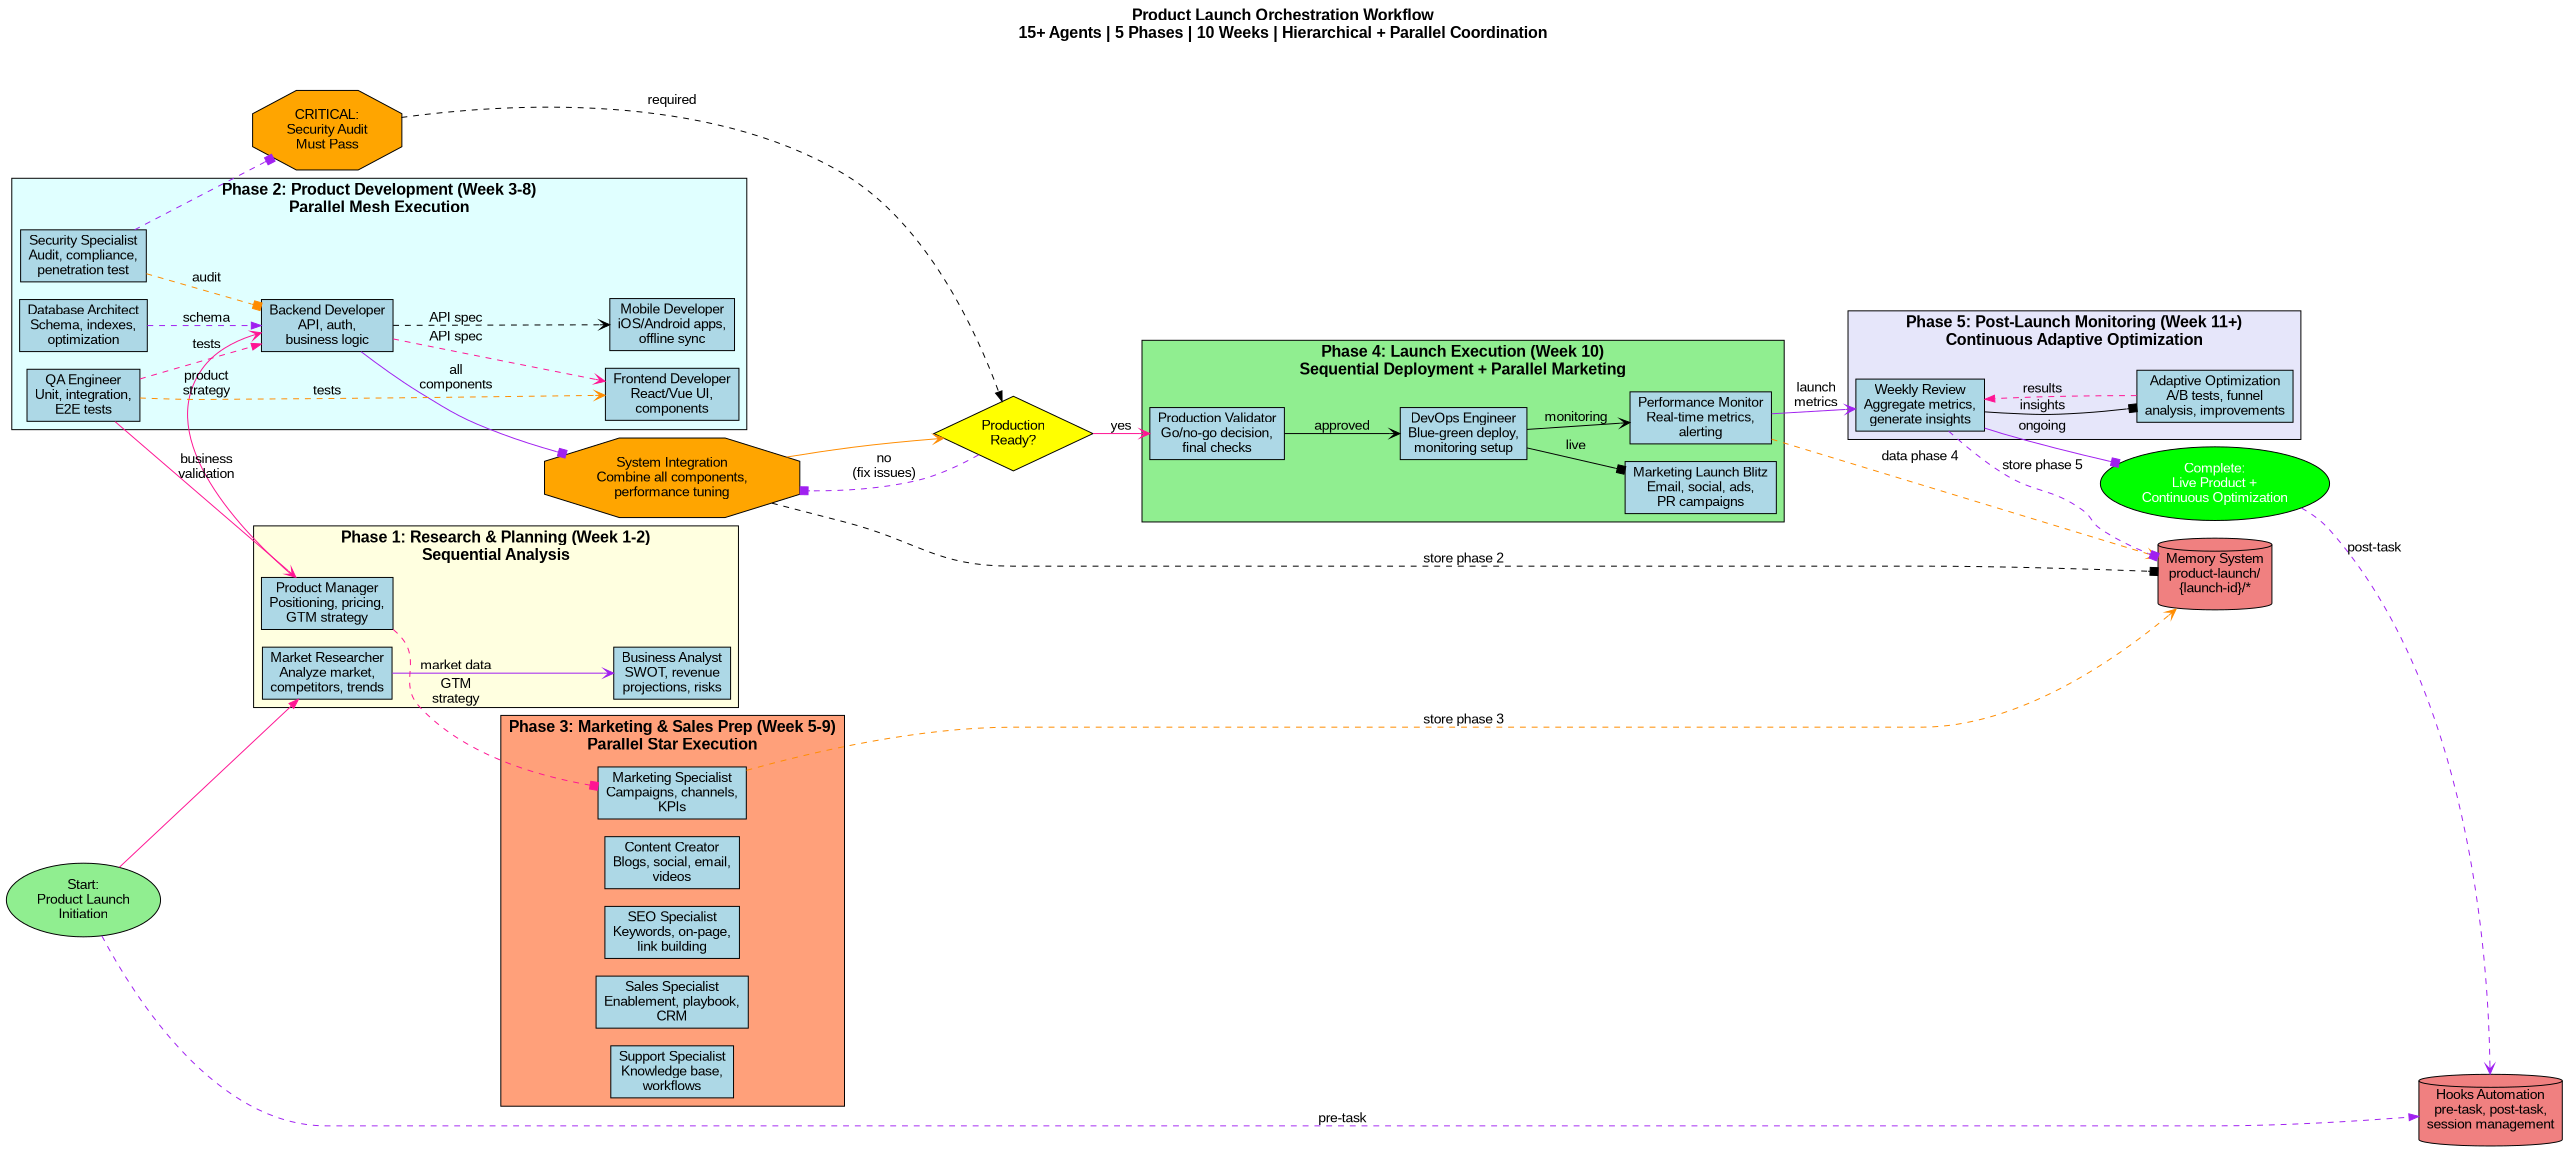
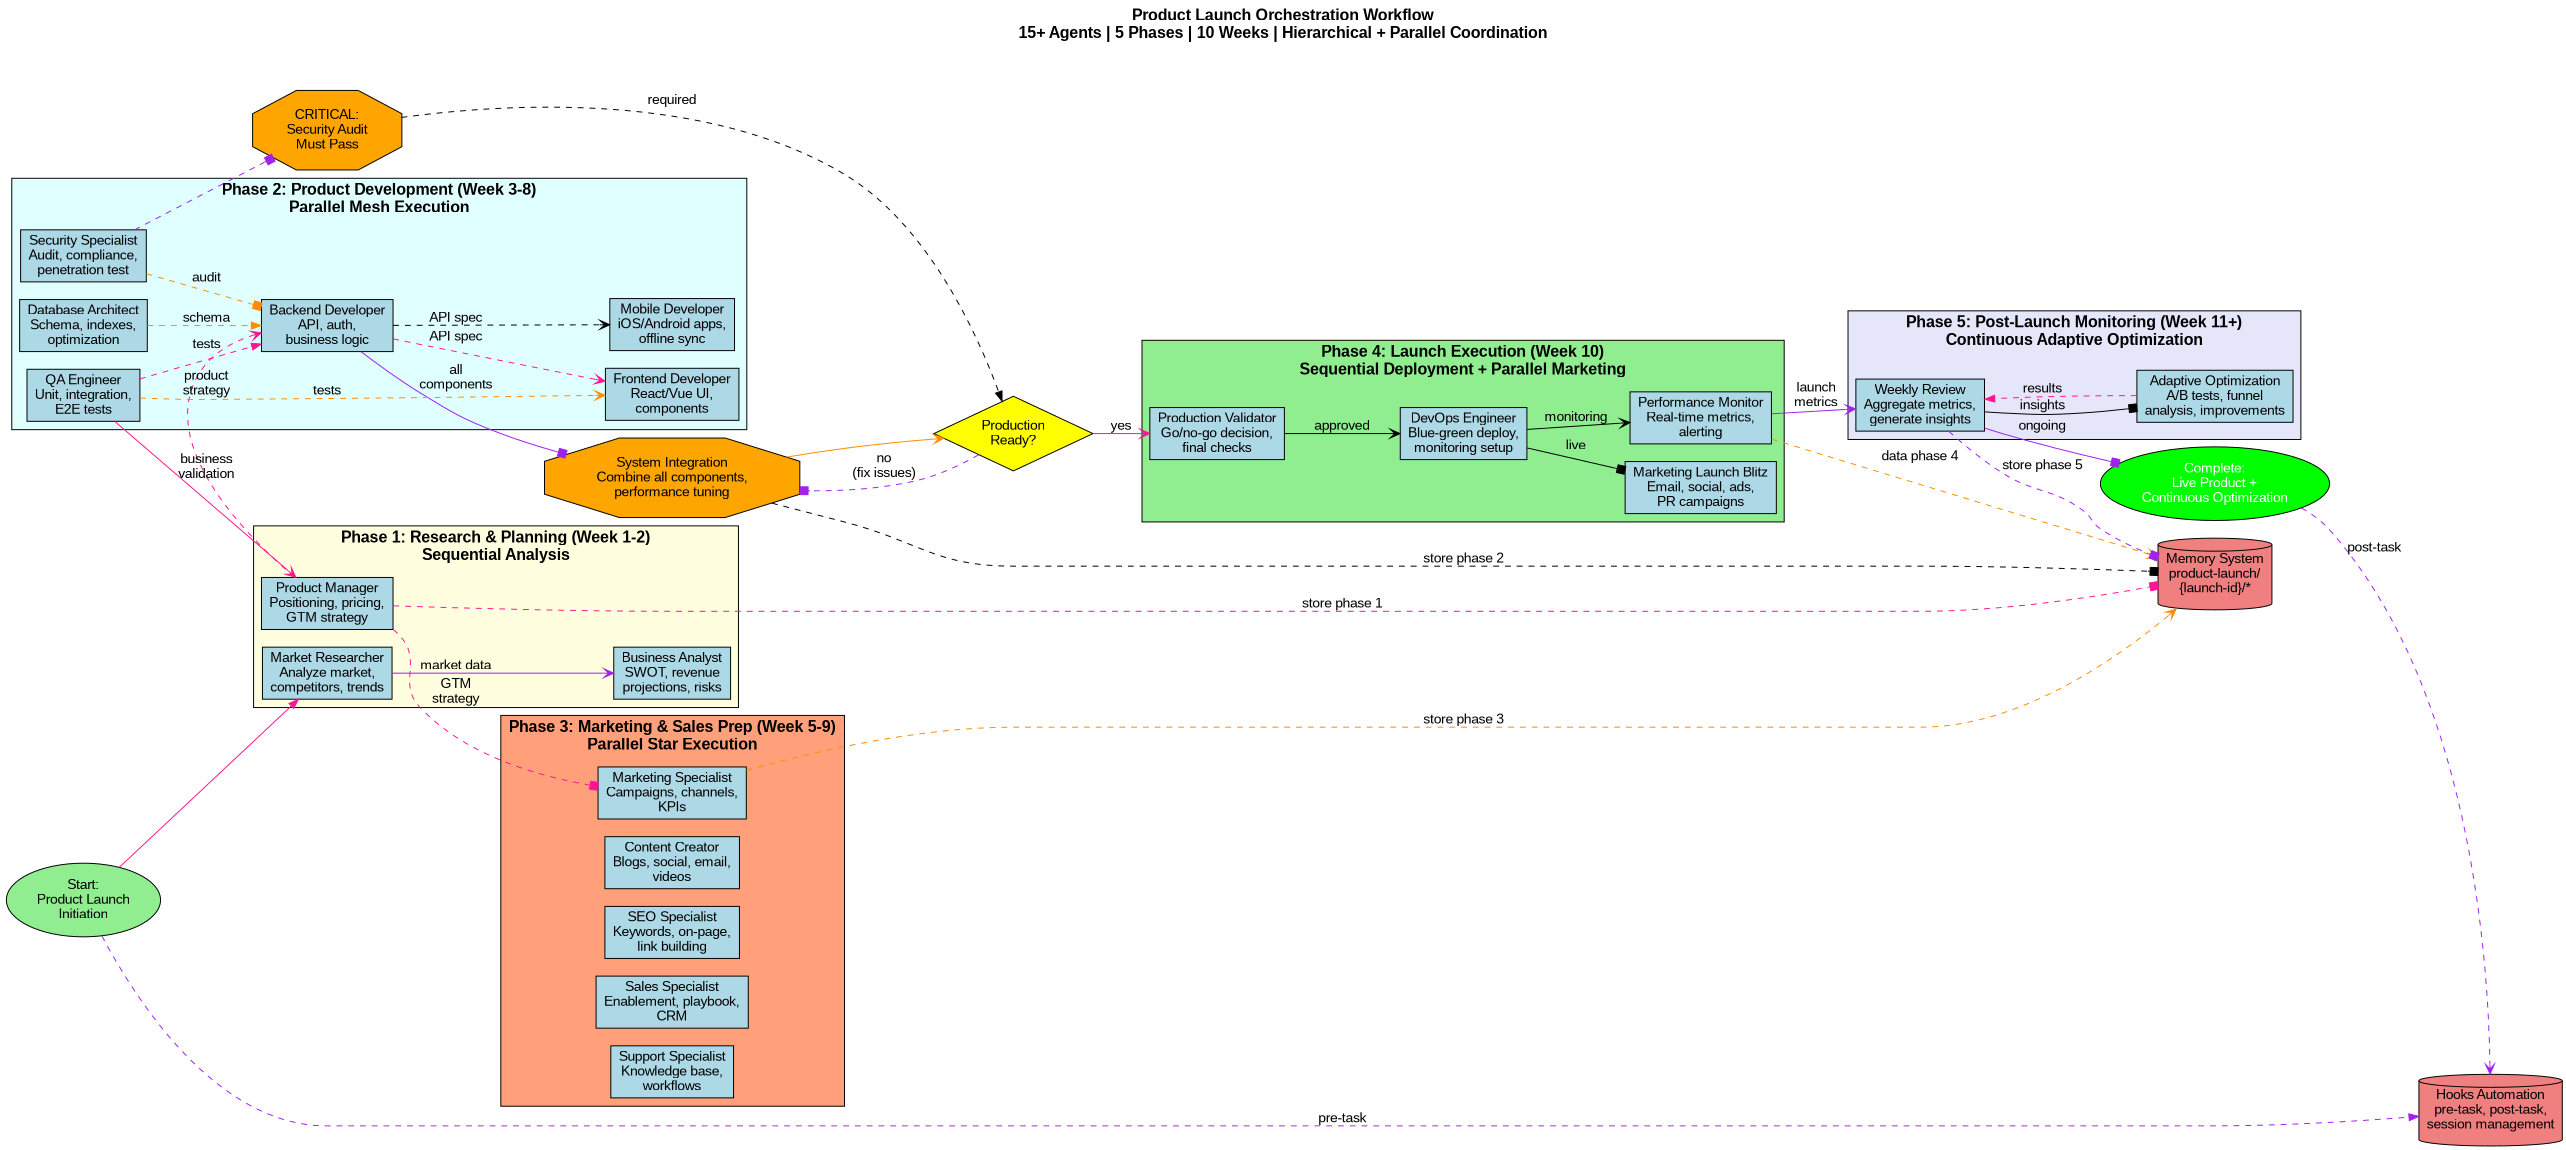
(199, 326) -> (199, 326)
(198, 458) -> (198, 458)
none -> (1271, 611)
